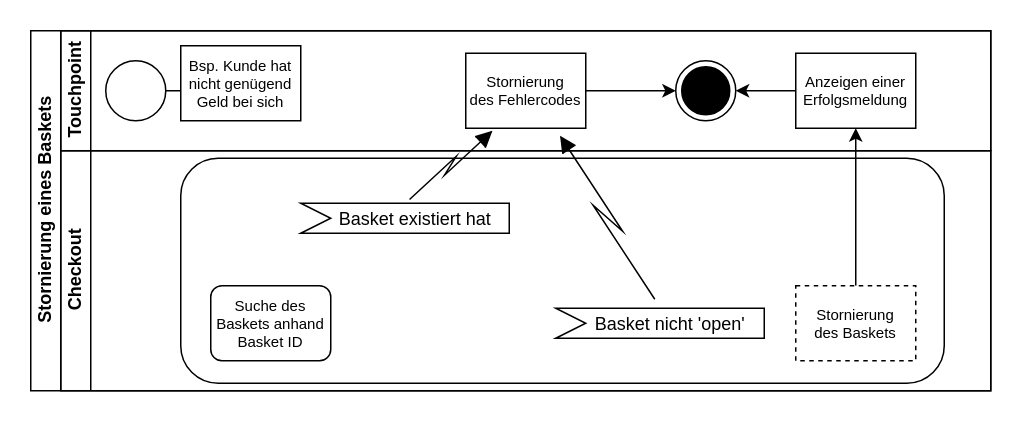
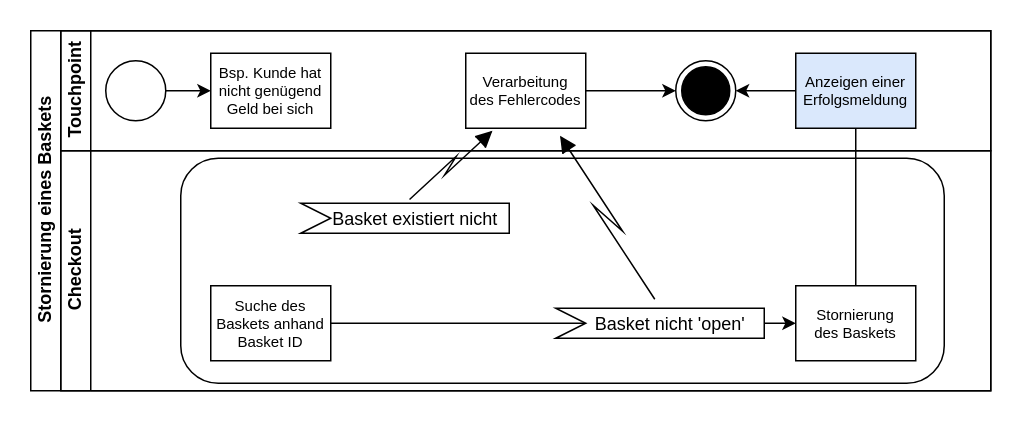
(525, 82) -> (525, 82)
(241, 83) -> (271, 91)
(856, 91) -> (856, 91)
(856, 140) -> (856, 135)
(415, 219) -> (415, 219)
(271, 323) -> (271, 323)
none -> (457, 323)
(856, 323) -> (856, 323)
